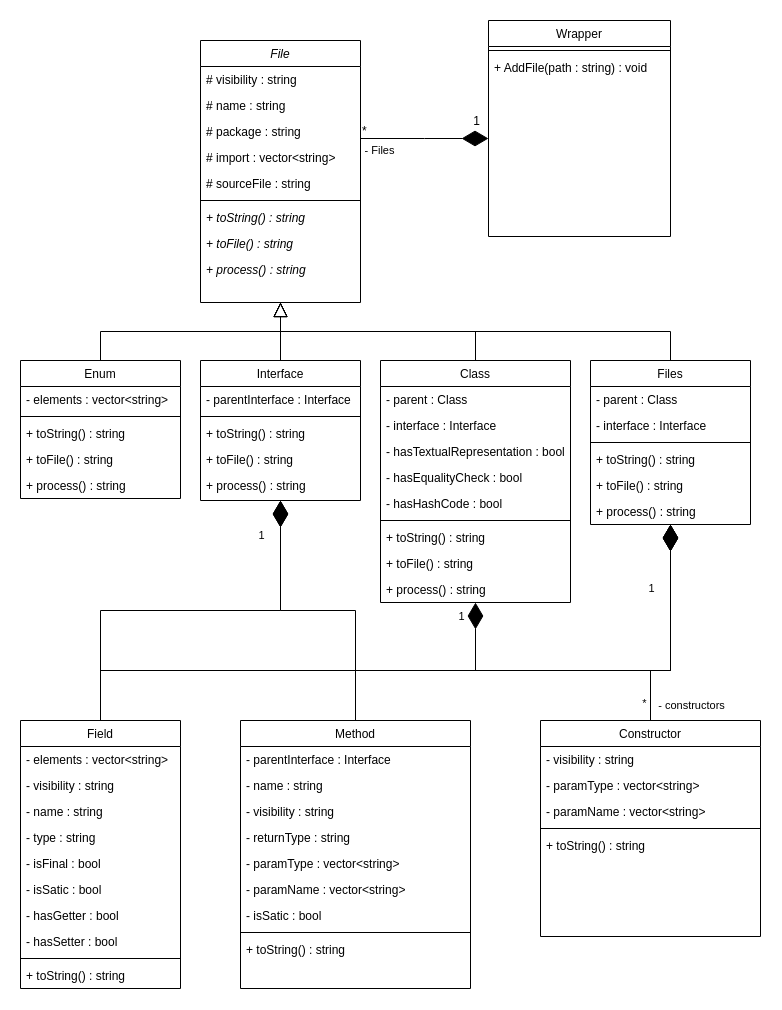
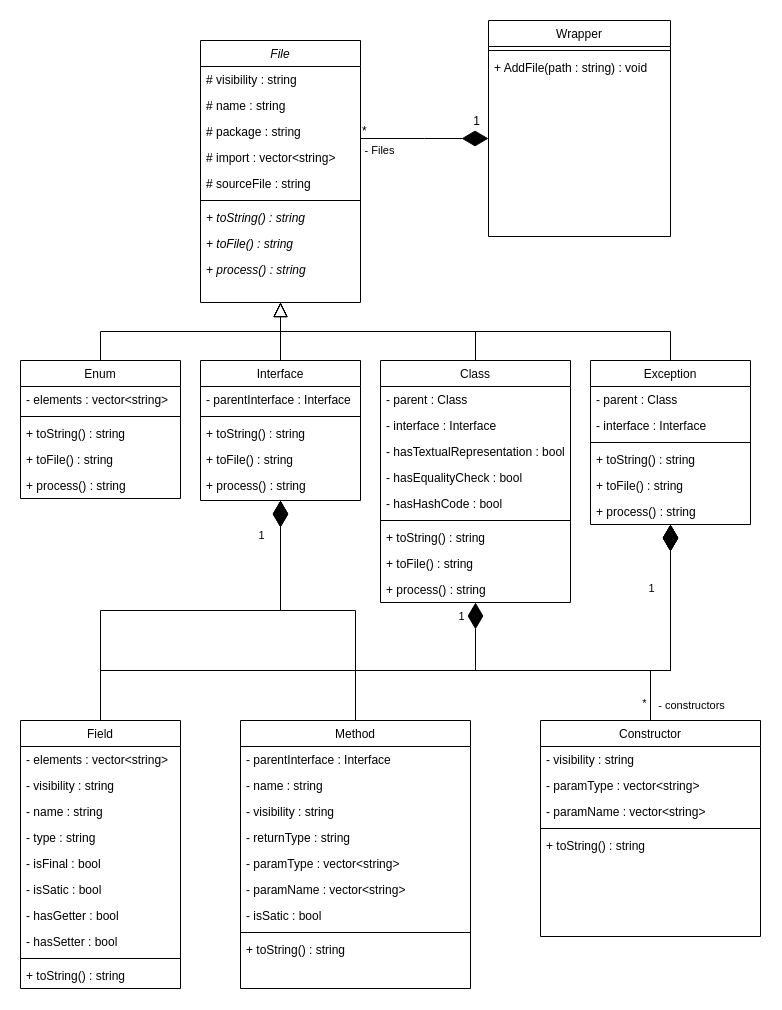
(670, 374) -> (670, 374)
